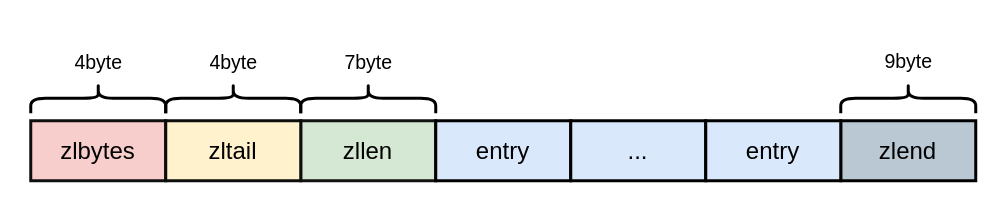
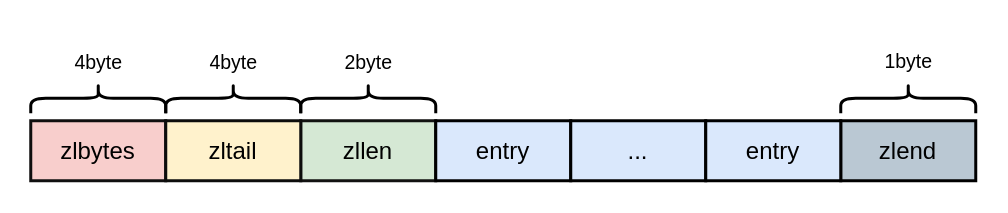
(909, 61) -> (909, 61)
(369, 62) -> (369, 62)
